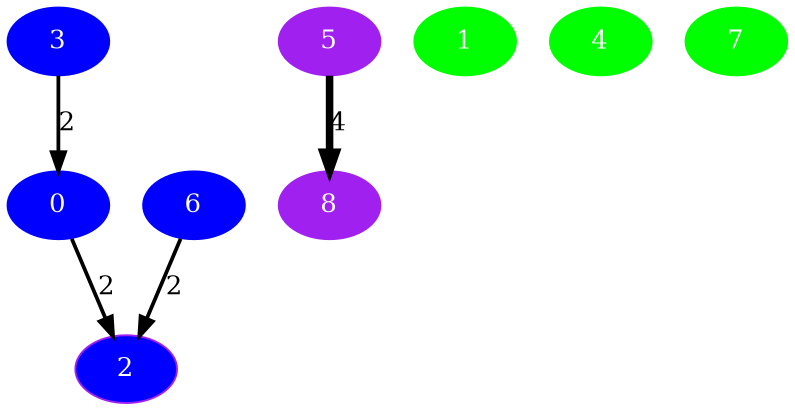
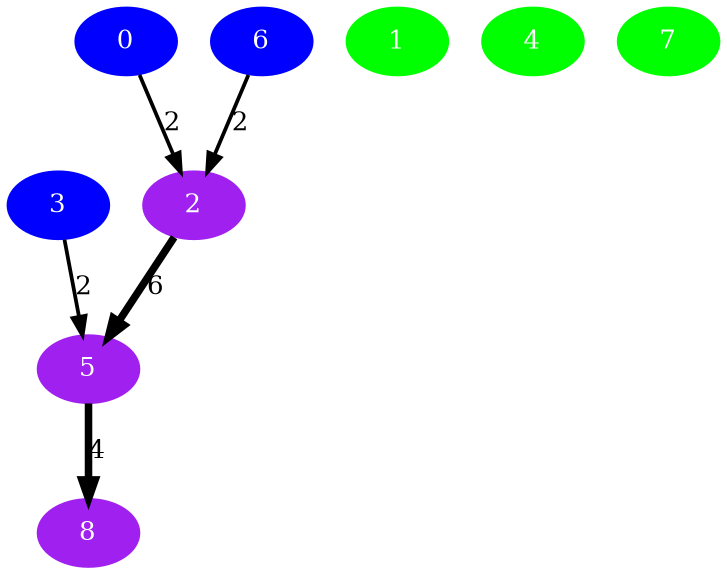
(58, 114) -> (72, 278)
none -> (146, 279)
(126, 369) -> (194, 205)
